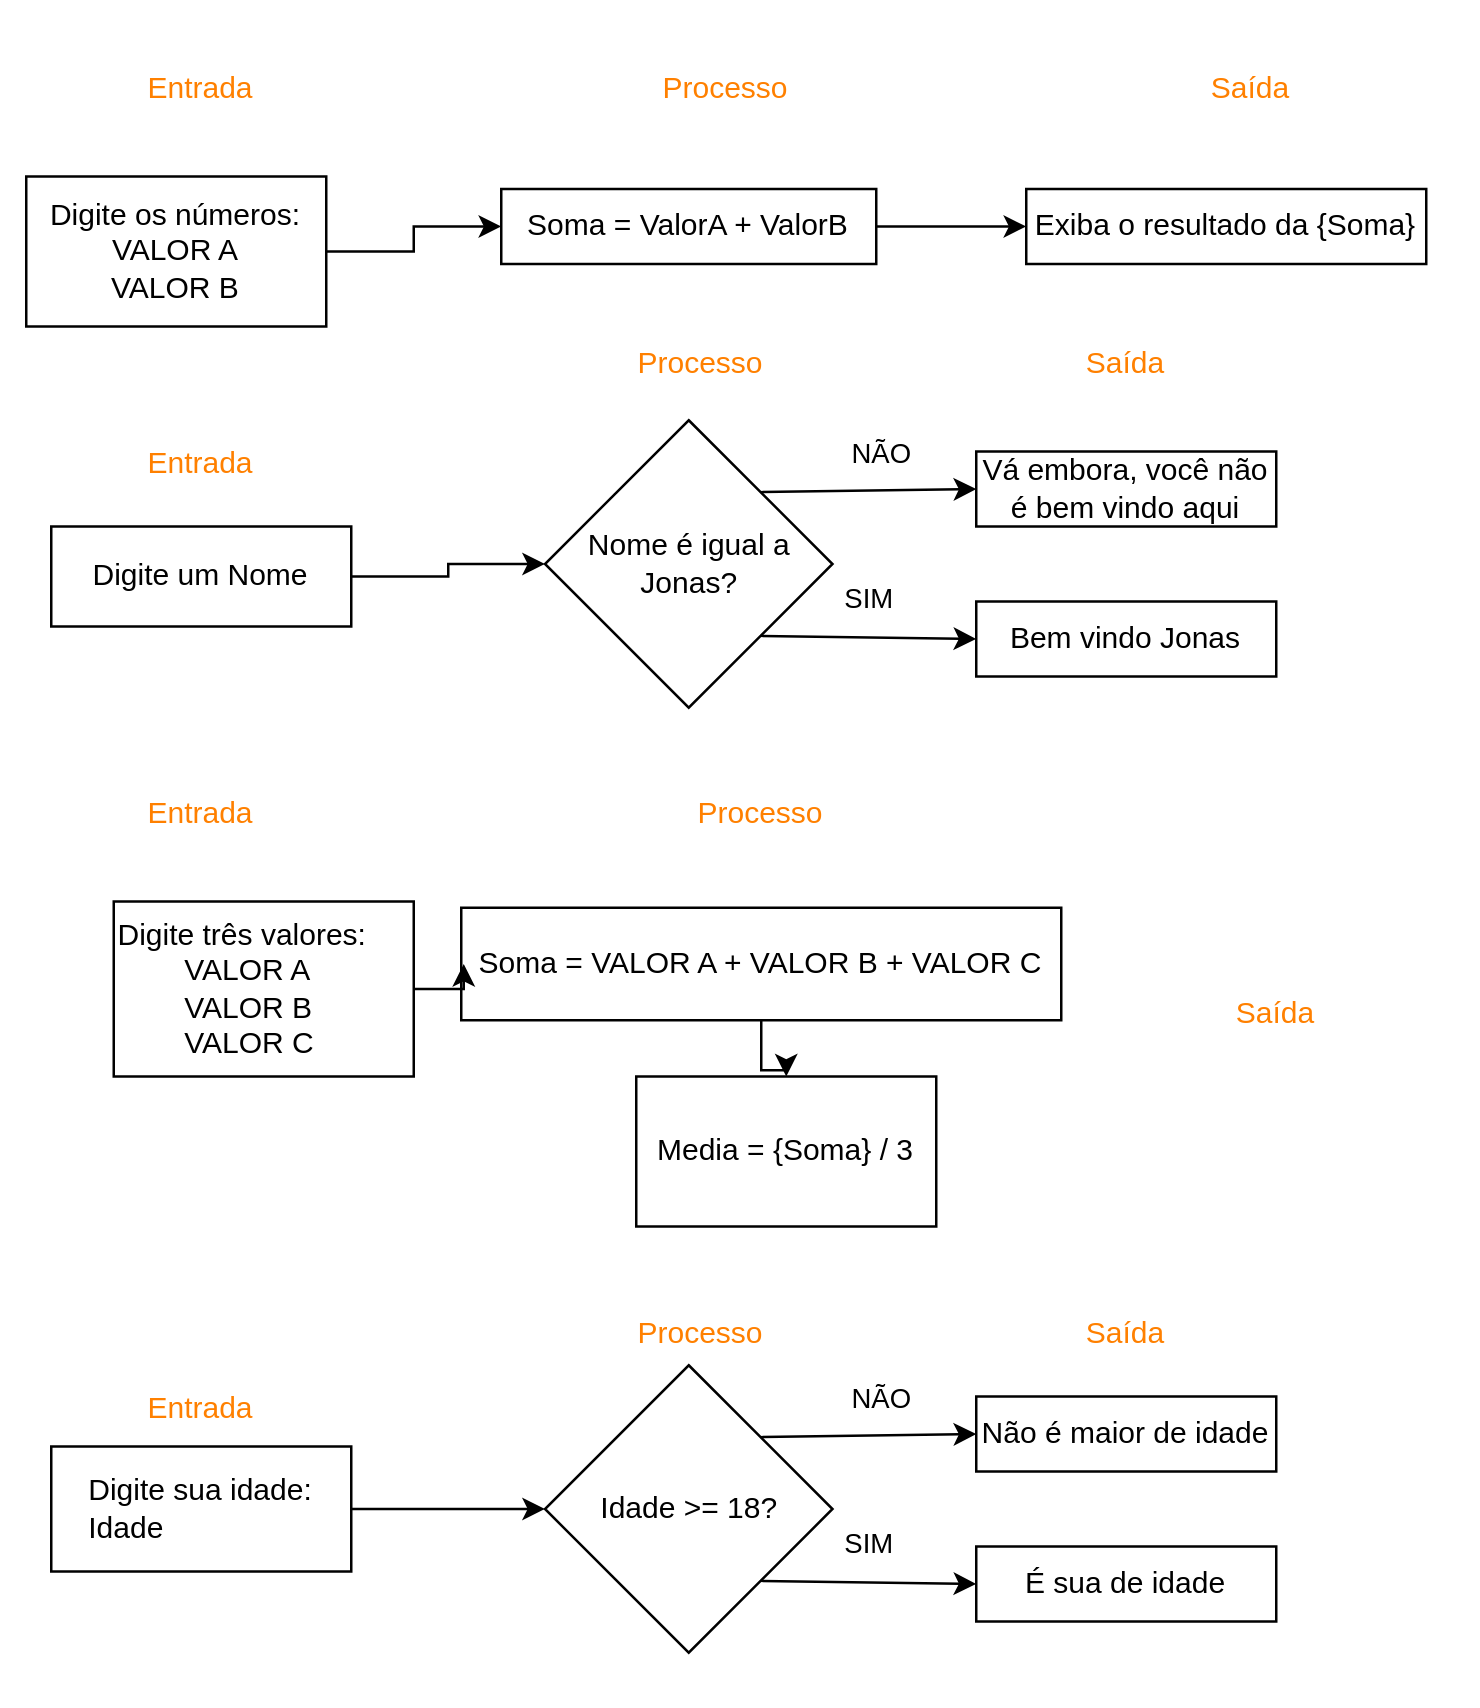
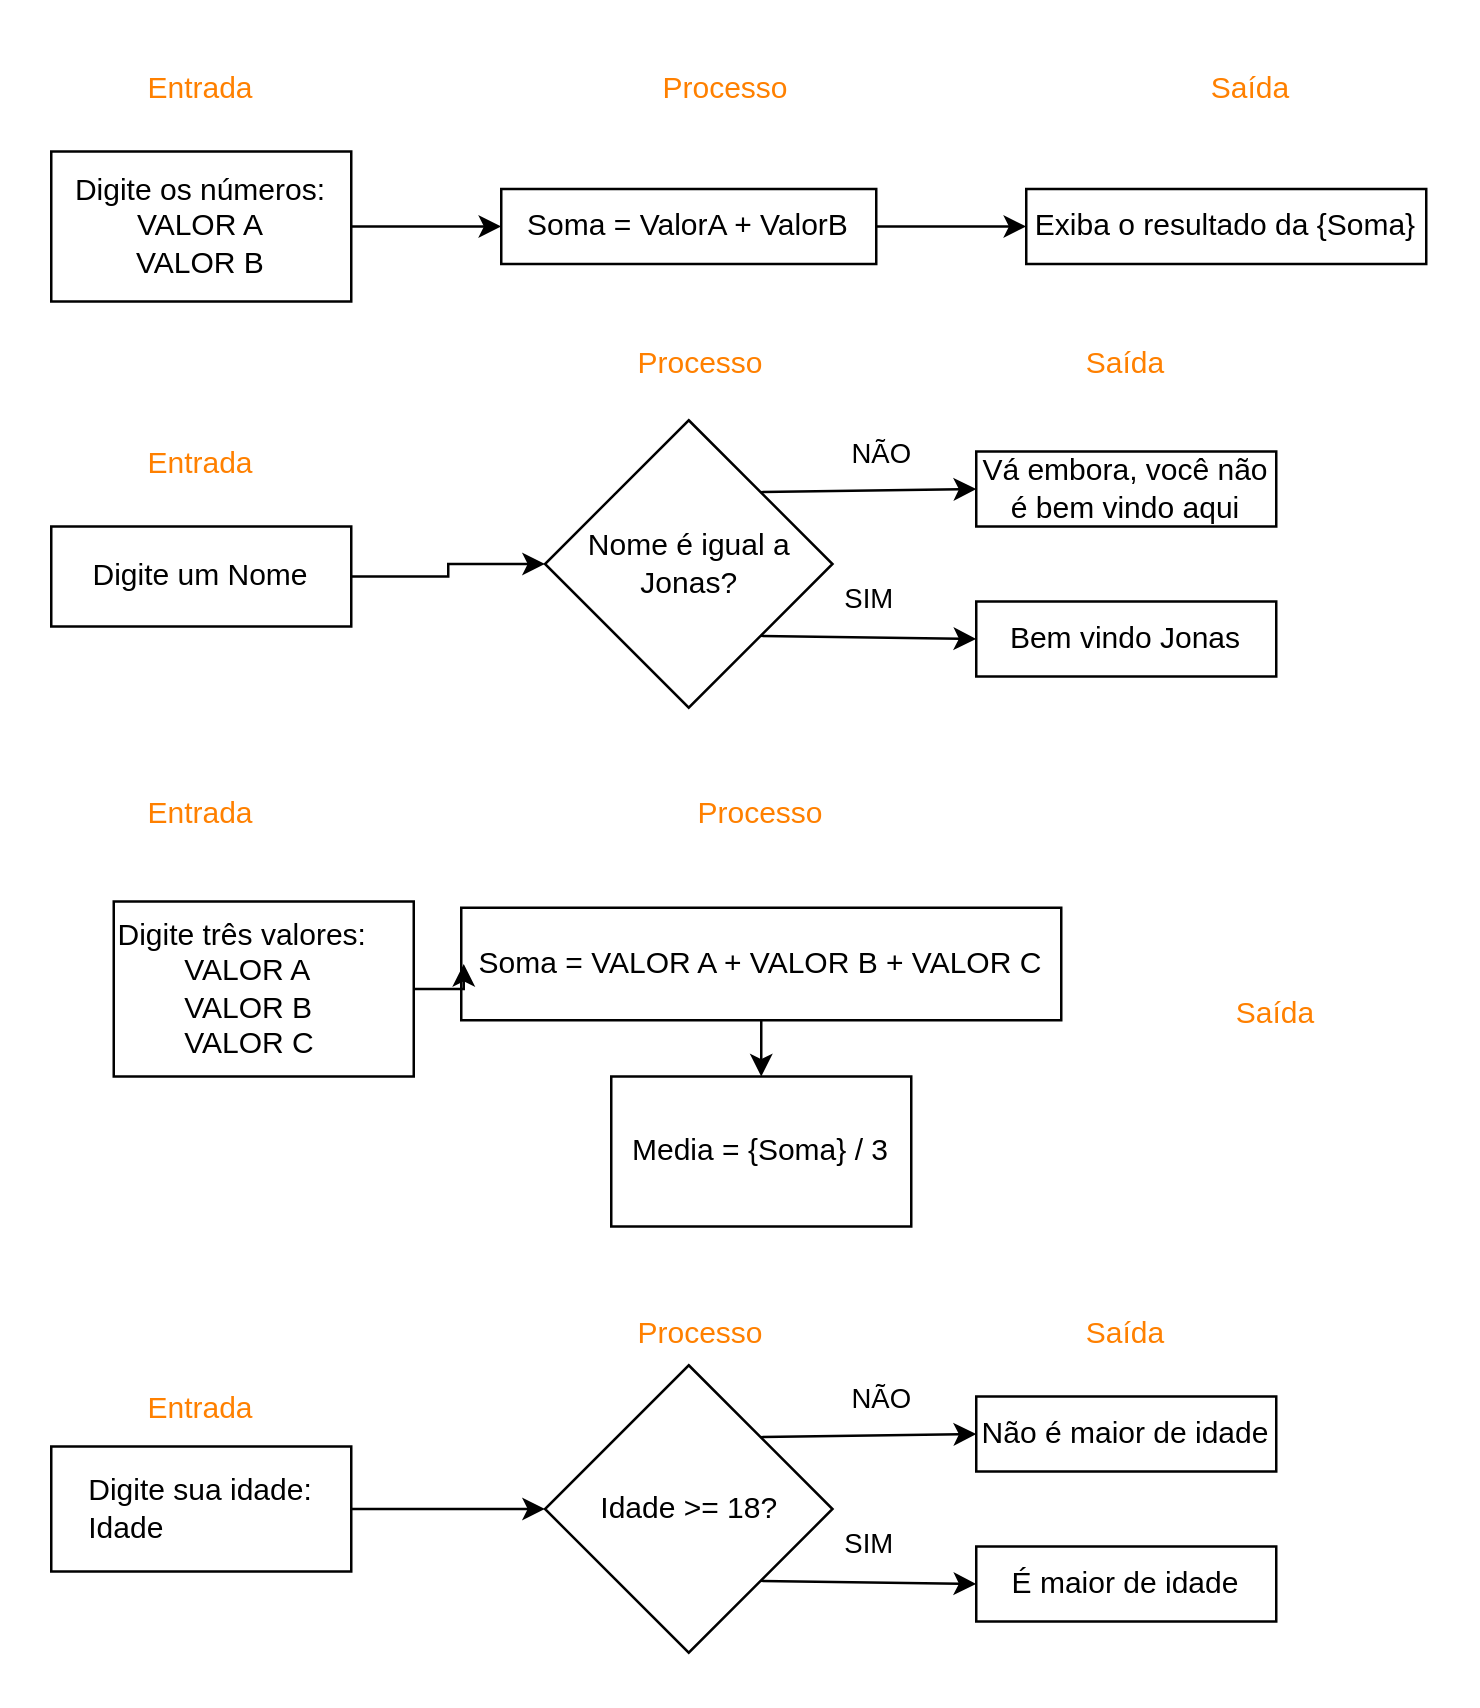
(176, 251) -> (201, 226)
(786, 1151) -> (761, 1151)
(1126, 1584) -> (1126, 1584)
